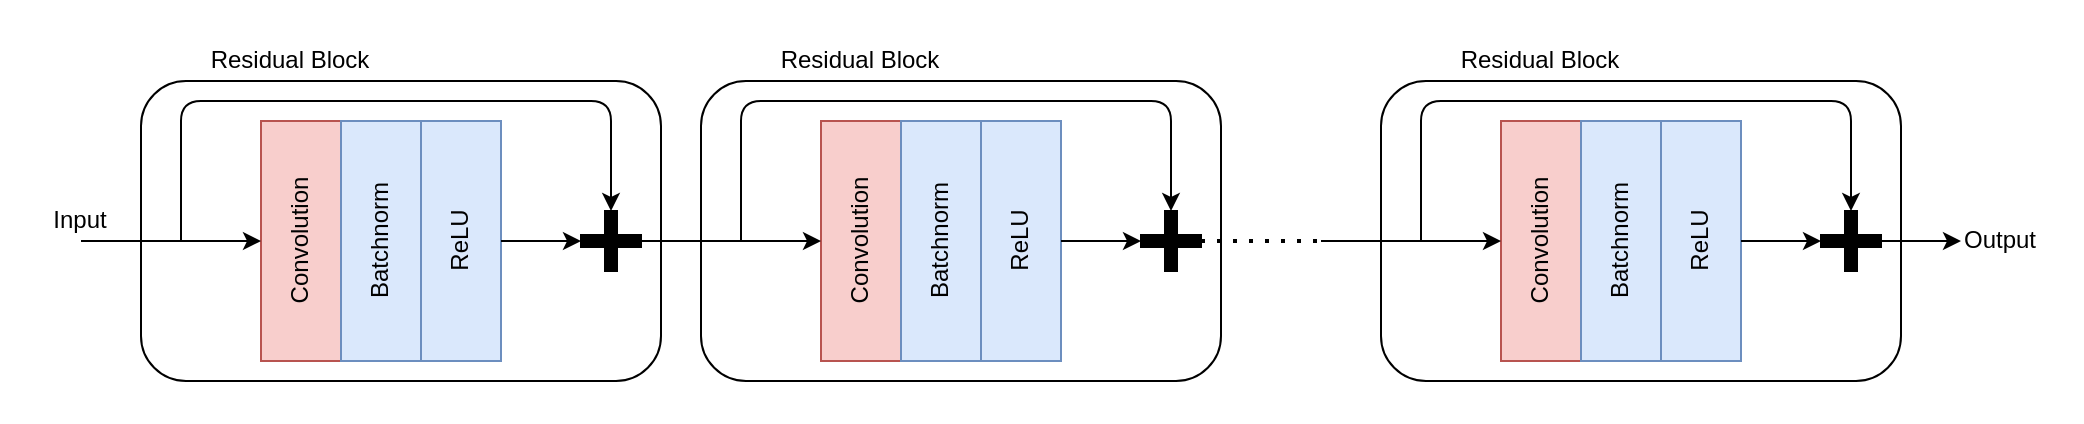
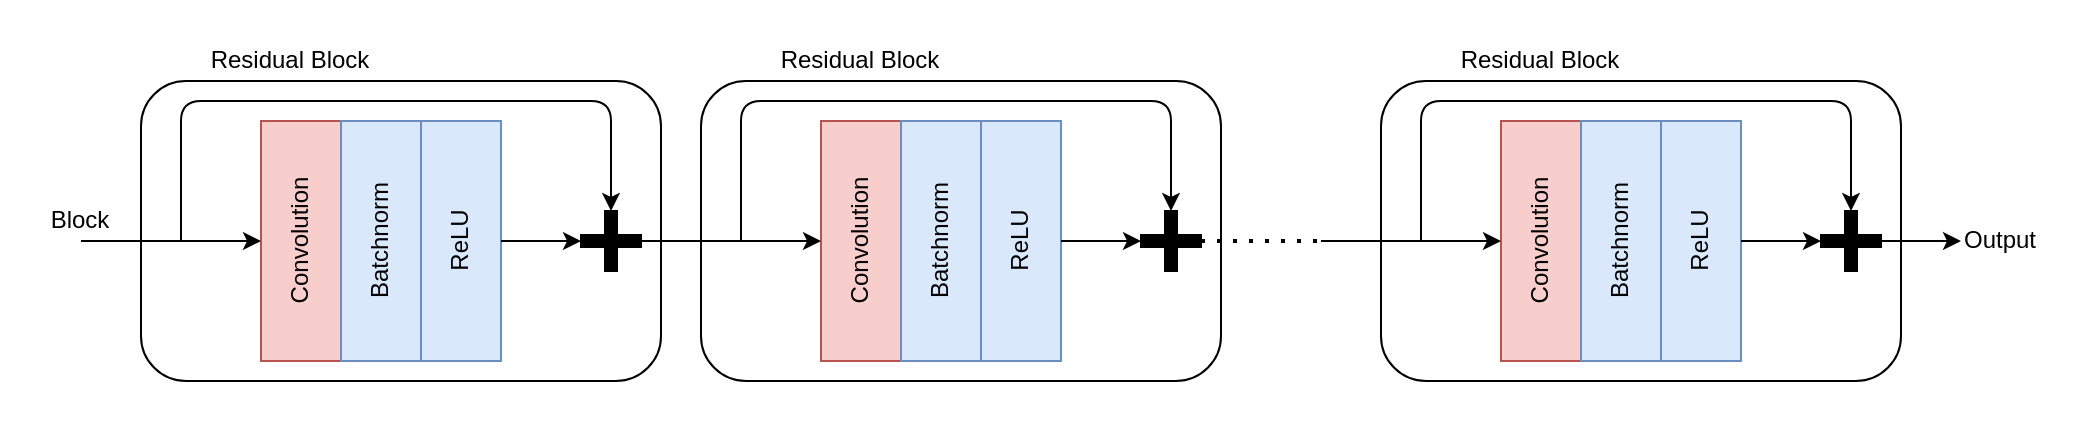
(81, 221) -> (81, 221)
